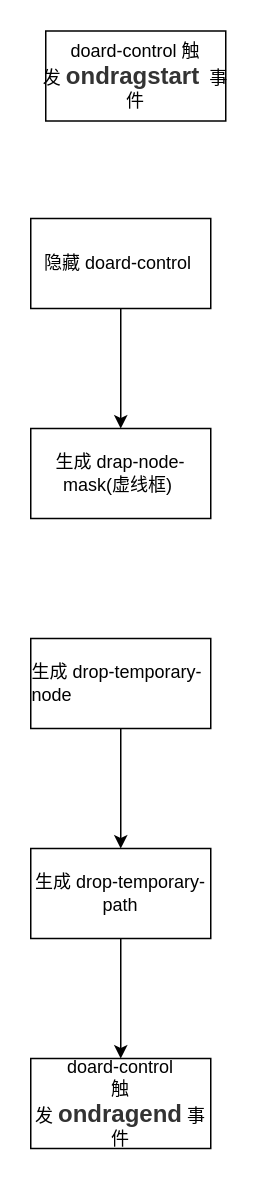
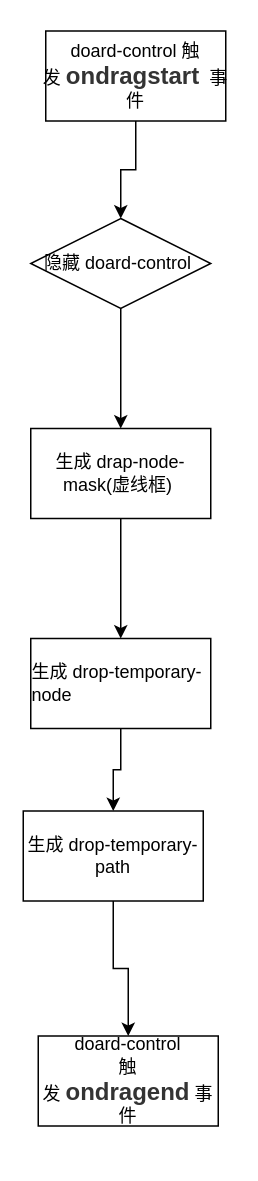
none -> (133, 170)
(121, 263) -> (121, 263)
none -> (121, 573)
(121, 893) -> (113, 856)
(121, 1103) -> (128, 1081)
